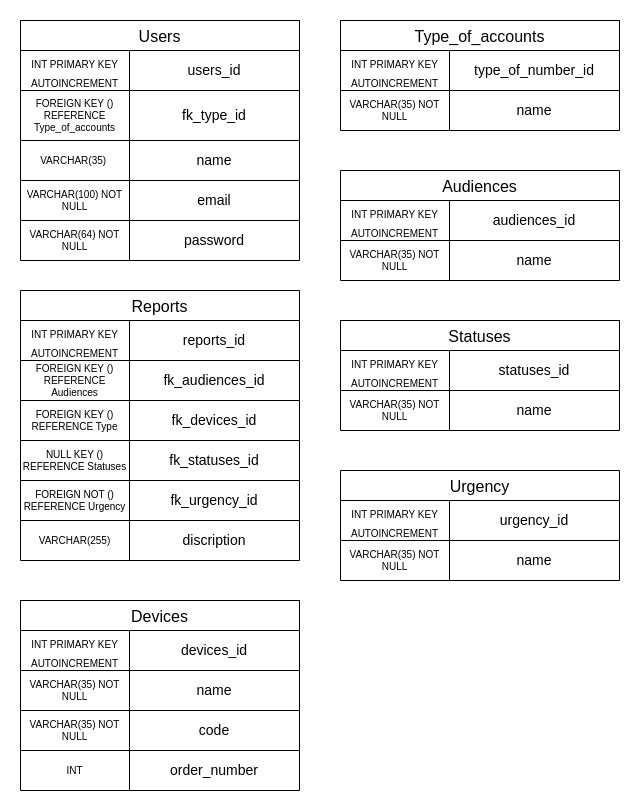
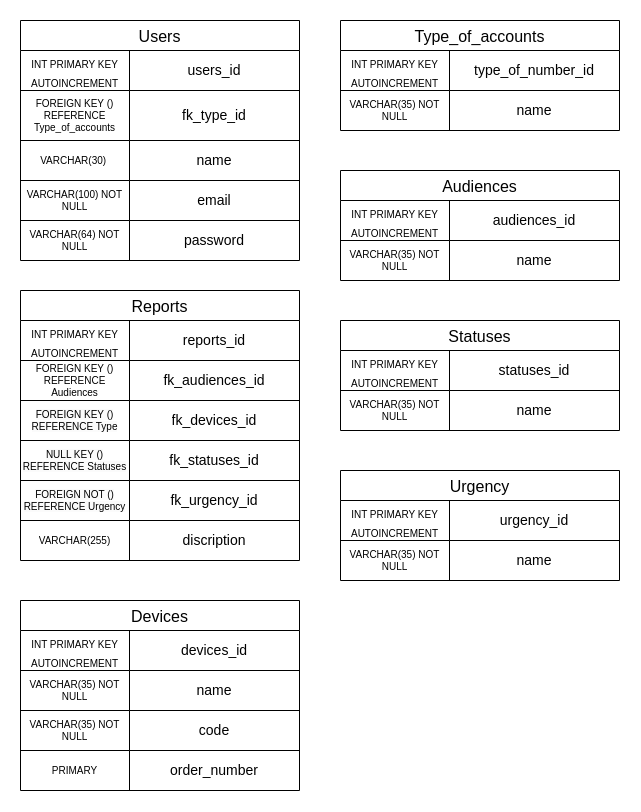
(75, 161) -> (75, 161)
(75, 771) -> (75, 771)
